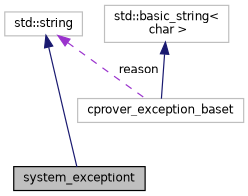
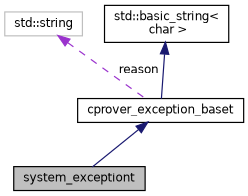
(167, 24) -> (167, 24)
(63, 107) -> (115, 148)
(161, 110) -> (161, 110)
